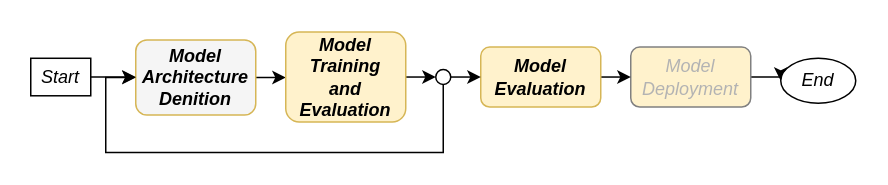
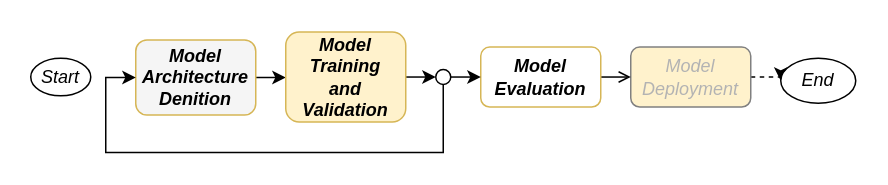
(61, 77) -> (61, 77)
(96, 77) -> none
(346, 77) -> (346, 77)
(541, 77) -> (541, 77)
(619, 77) -> (621, 77)
(766, 77) -> (766, 77)
